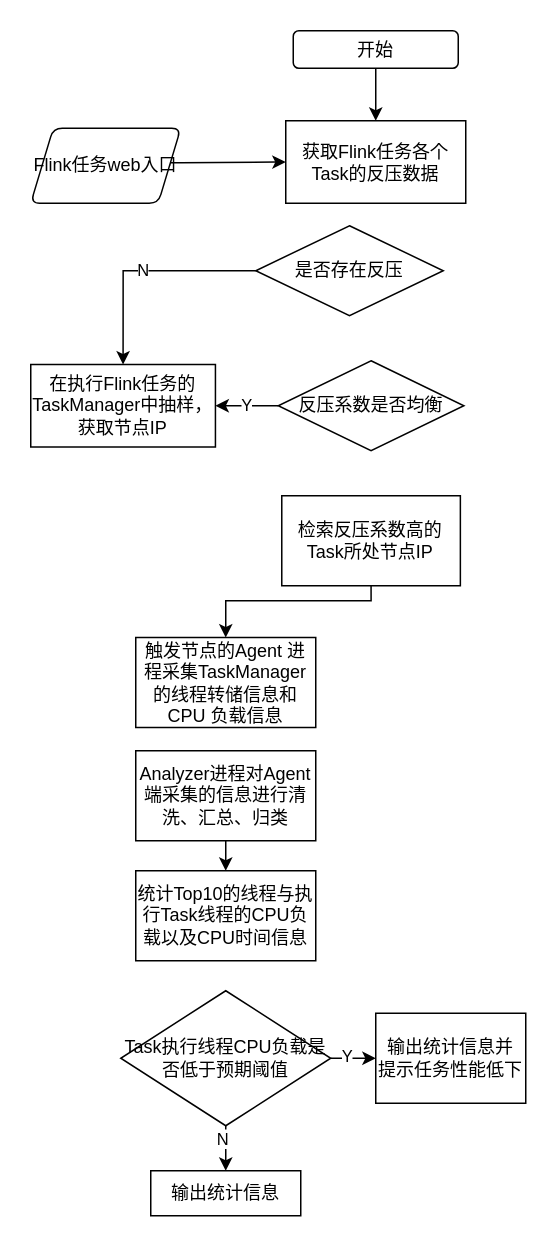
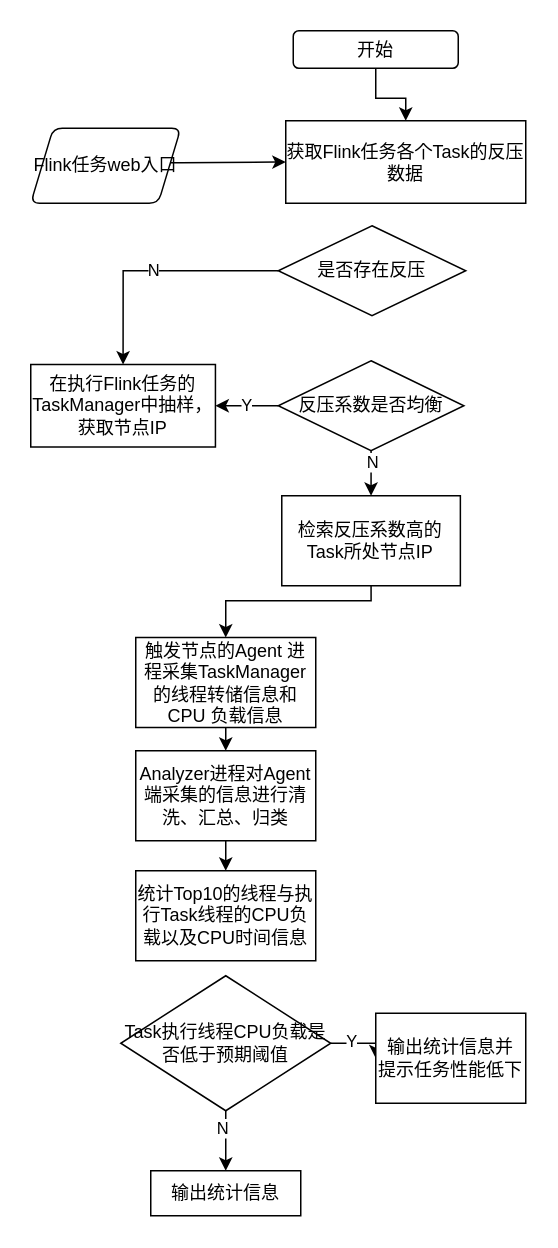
(376, 162) -> (406, 162)
(350, 271) -> (372, 271)
none -> (371, 466)
none -> (226, 734)
(226, 1058) -> (226, 1043)
